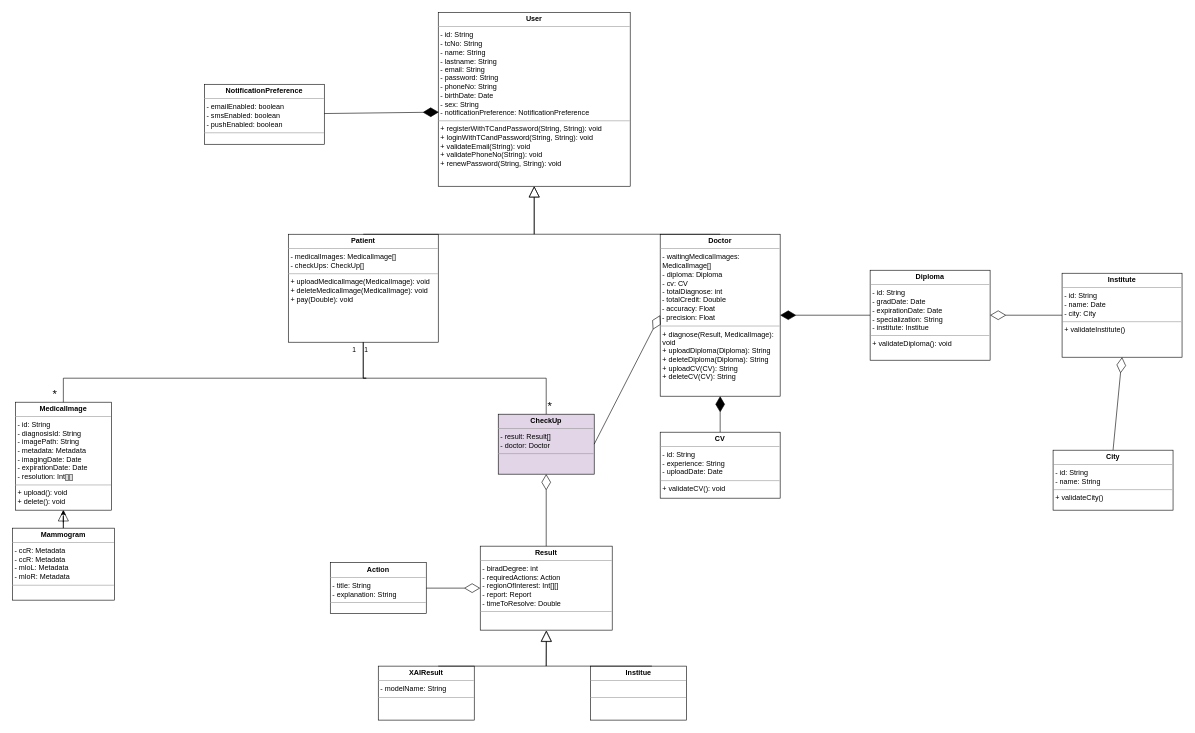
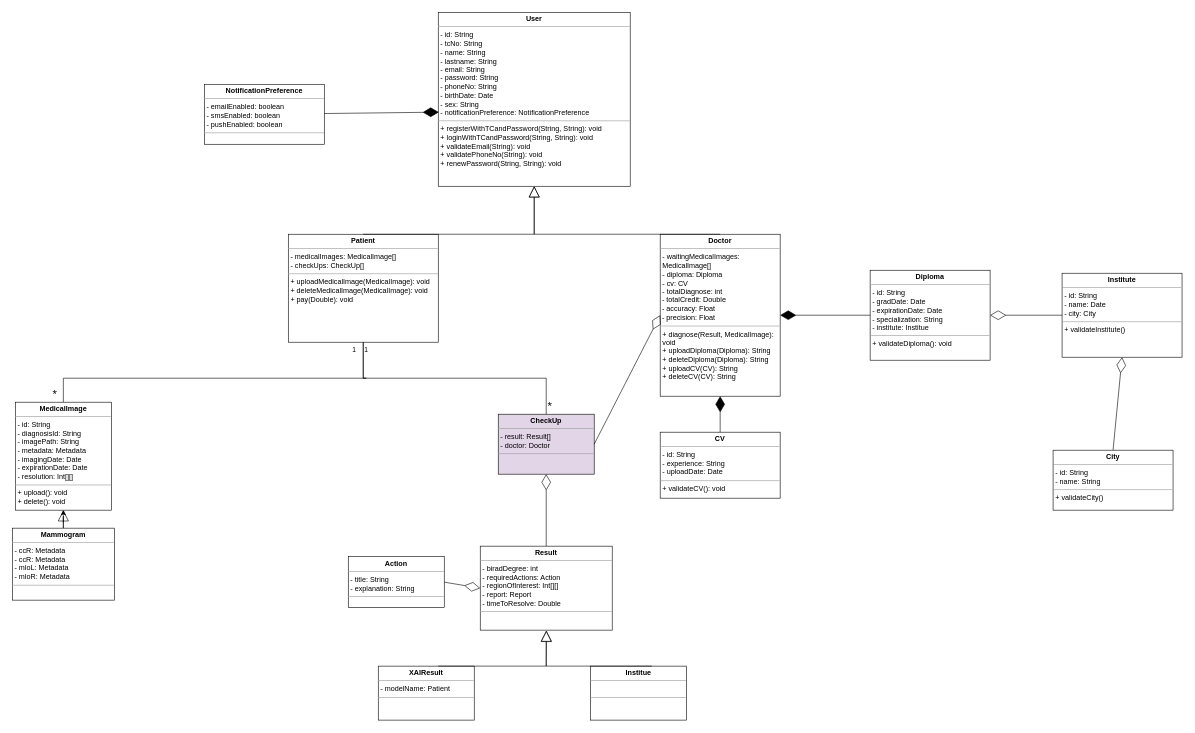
(378, 588) -> (396, 582)
(412, 675) -> (414, 675)
